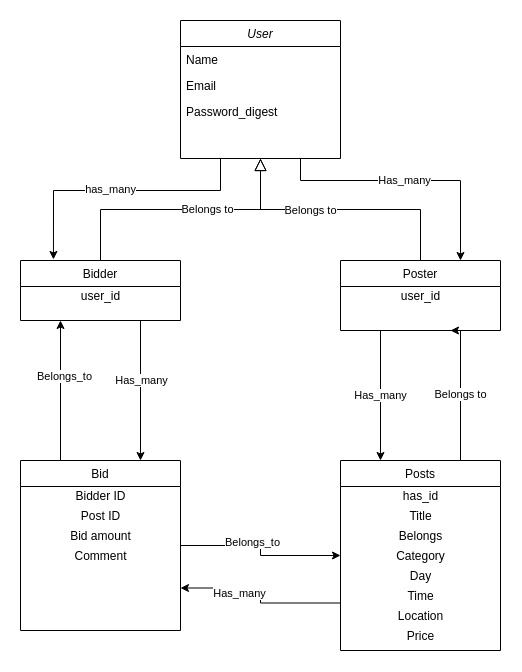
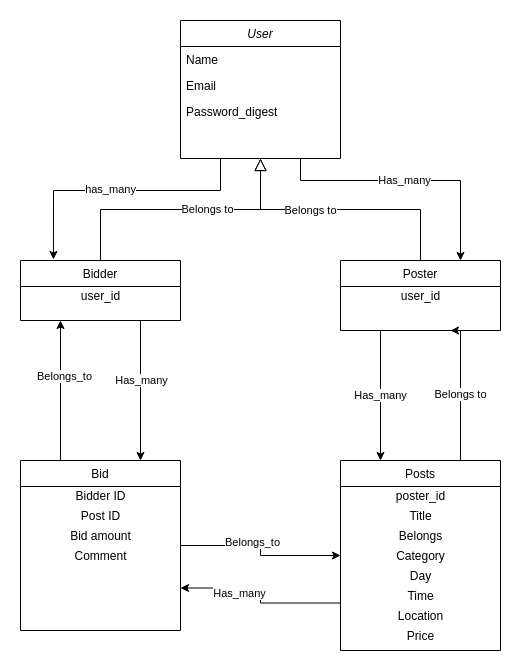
(421, 497) -> (421, 497)
